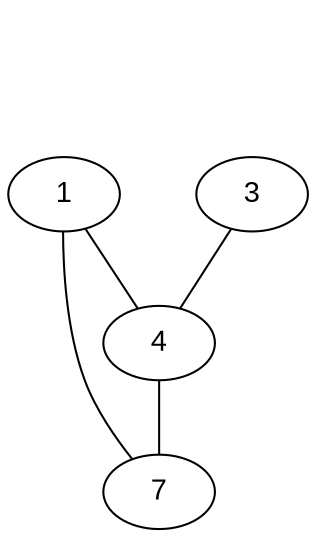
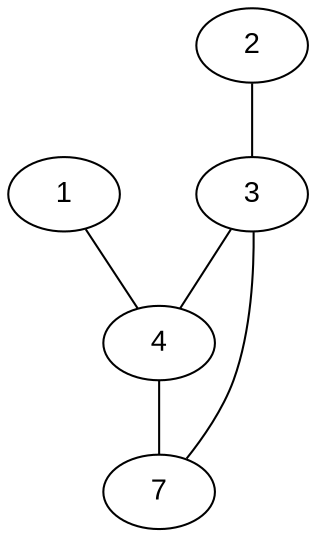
none -> (252, 45)
(76, 352) -> (242, 352)
